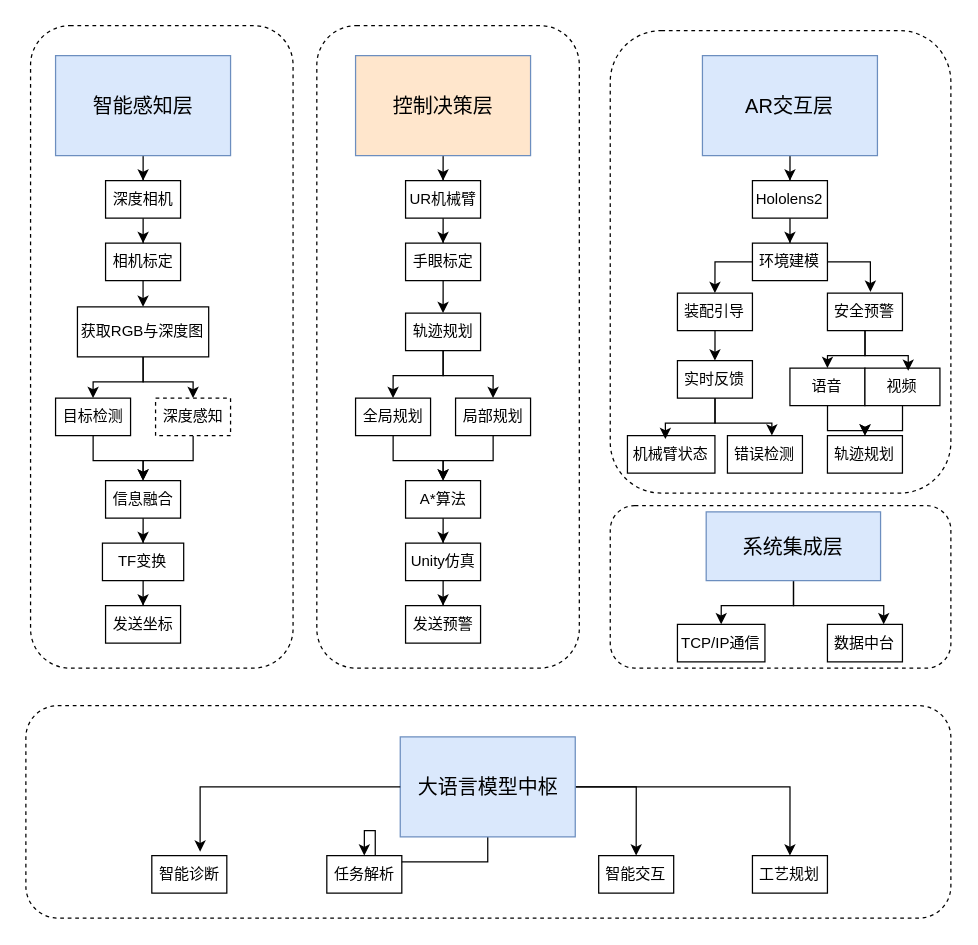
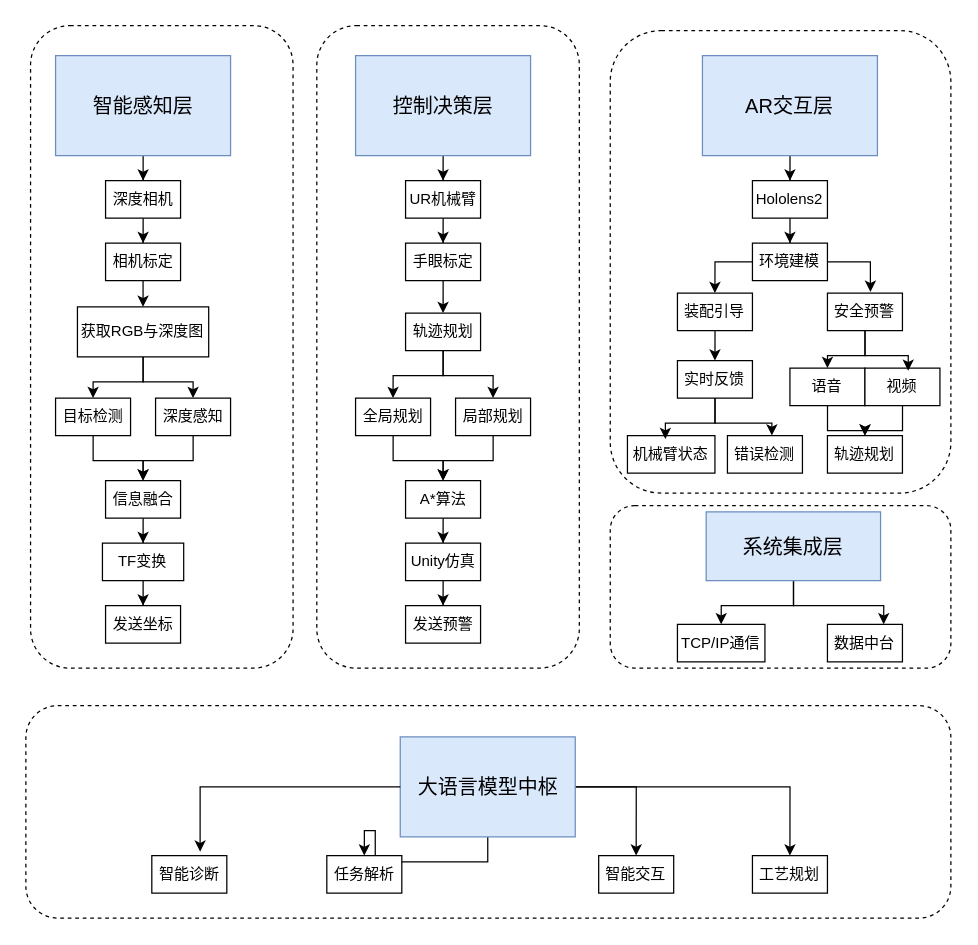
(443, 106) -> (443, 106)
(193, 417) -> (193, 417)
